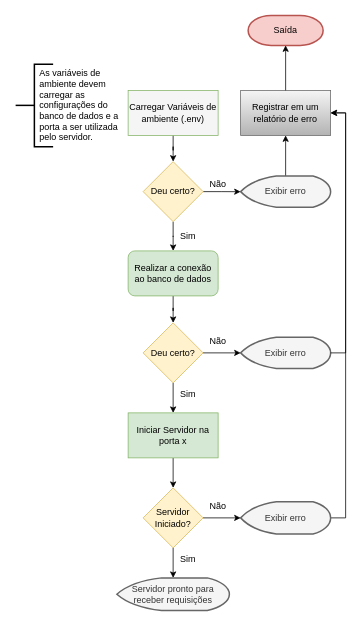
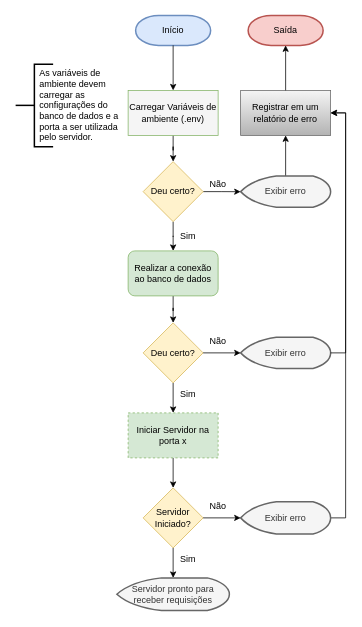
none -> (173, 30)
none -> (173, 84)
(173, 435) -> (173, 435)
